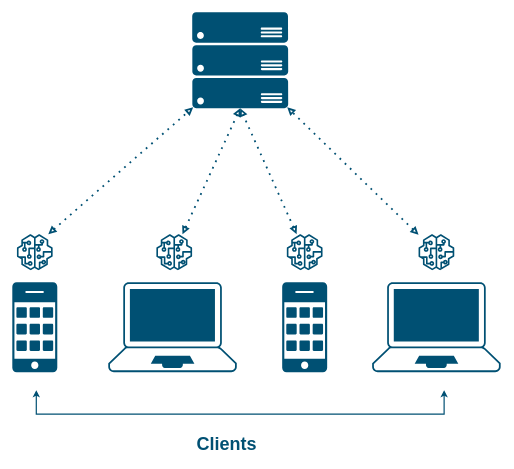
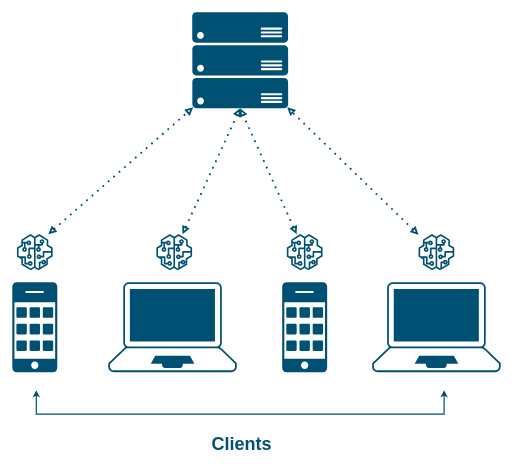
(227, 444) -> (242, 444)
